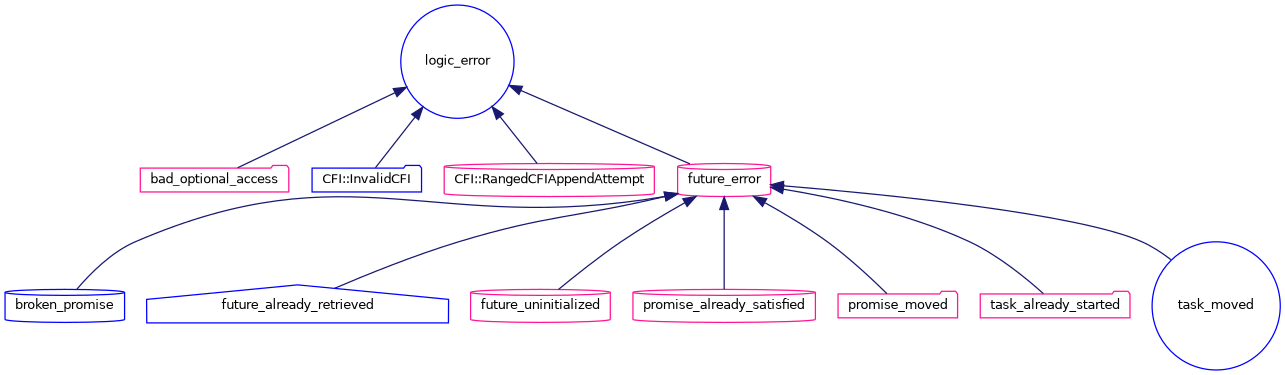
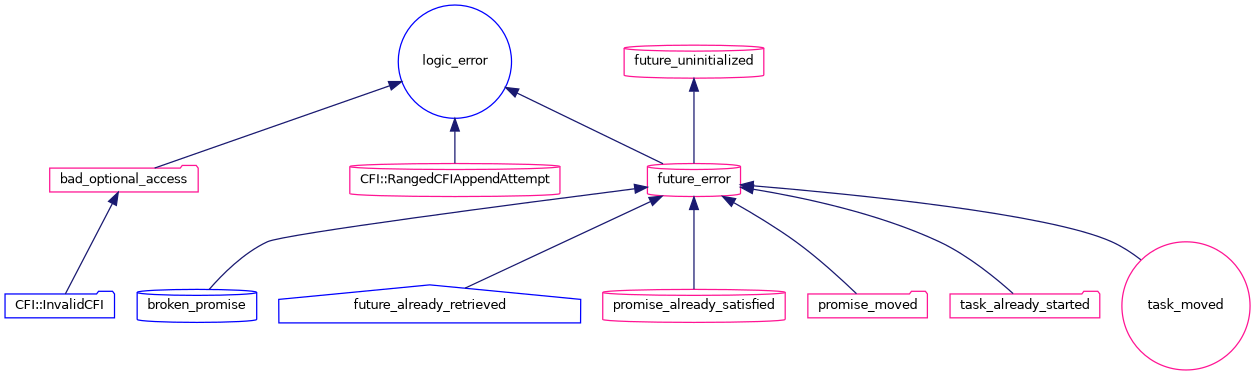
(395, 142) -> (89, 249)
(620, 243) -> (694, 127)
(1216, 306) -> (1186, 306)
